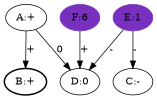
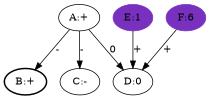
(133, 46) -> (80, 46)
(31, 50) -> (57, 50)
(111, 50) -> (138, 50)
